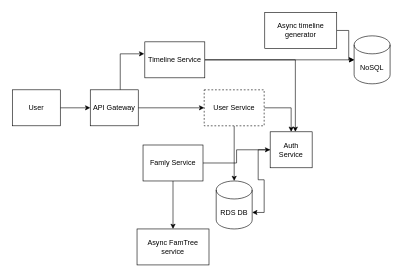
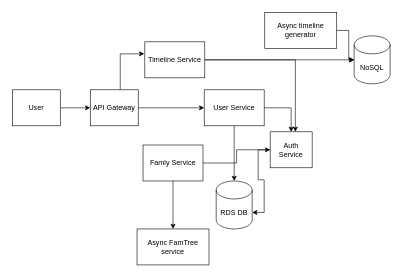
(234, 108) -> (234, 108)
